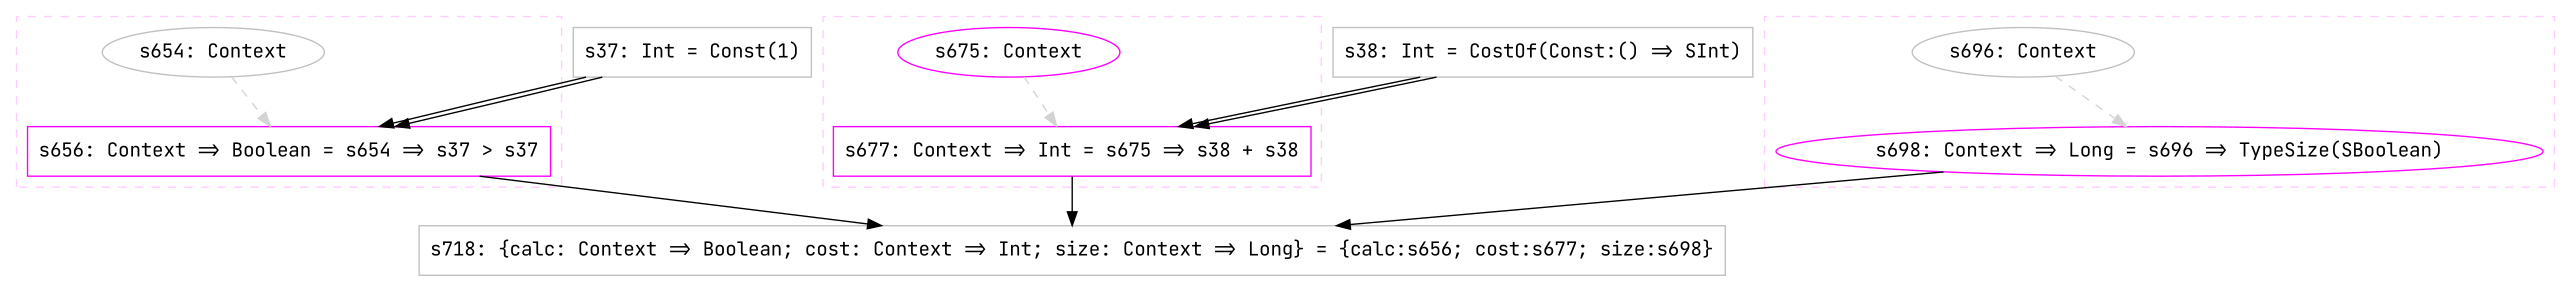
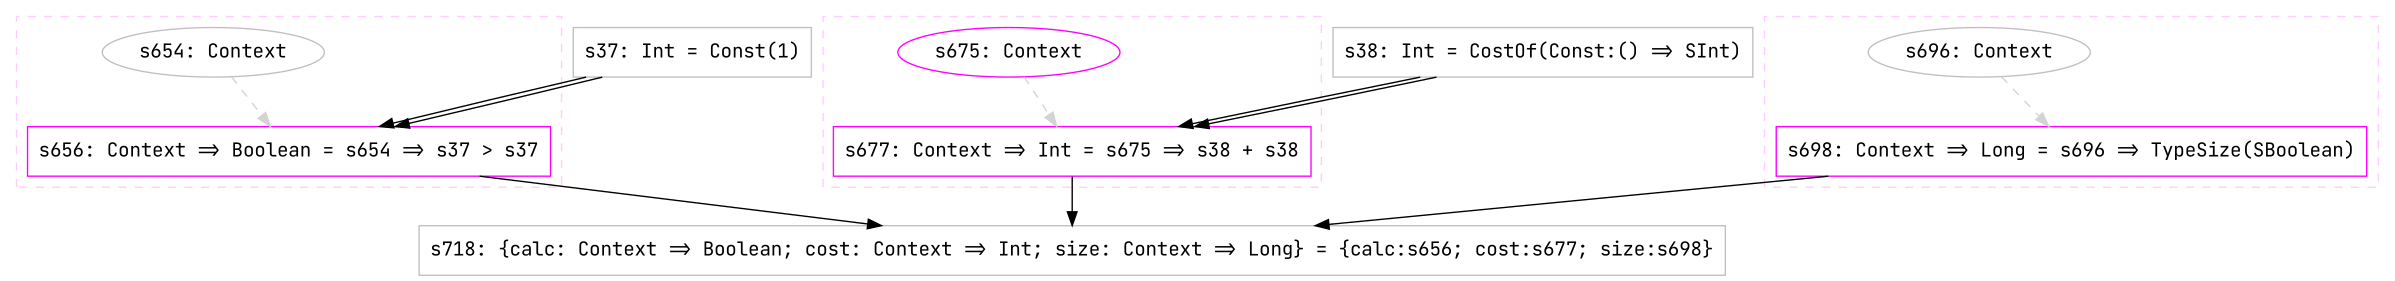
(2160, 151) -> (2071, 151)
